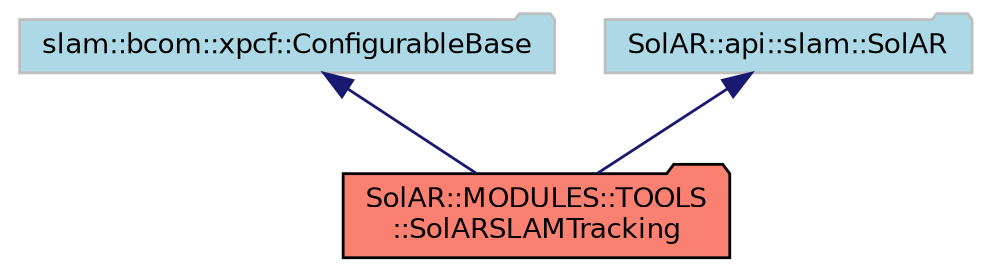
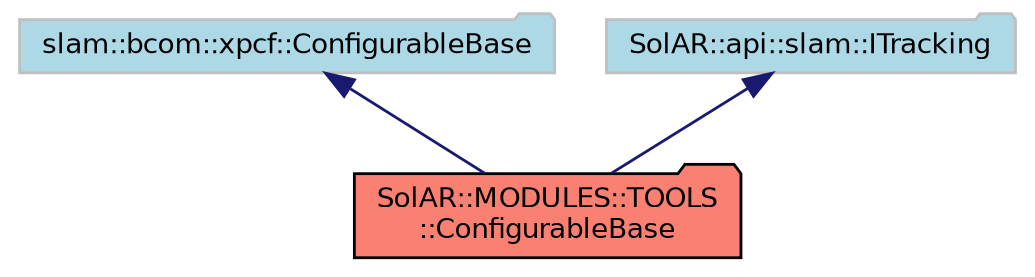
(789, 46) -> (811, 46)
(536, 216) -> (548, 216)
